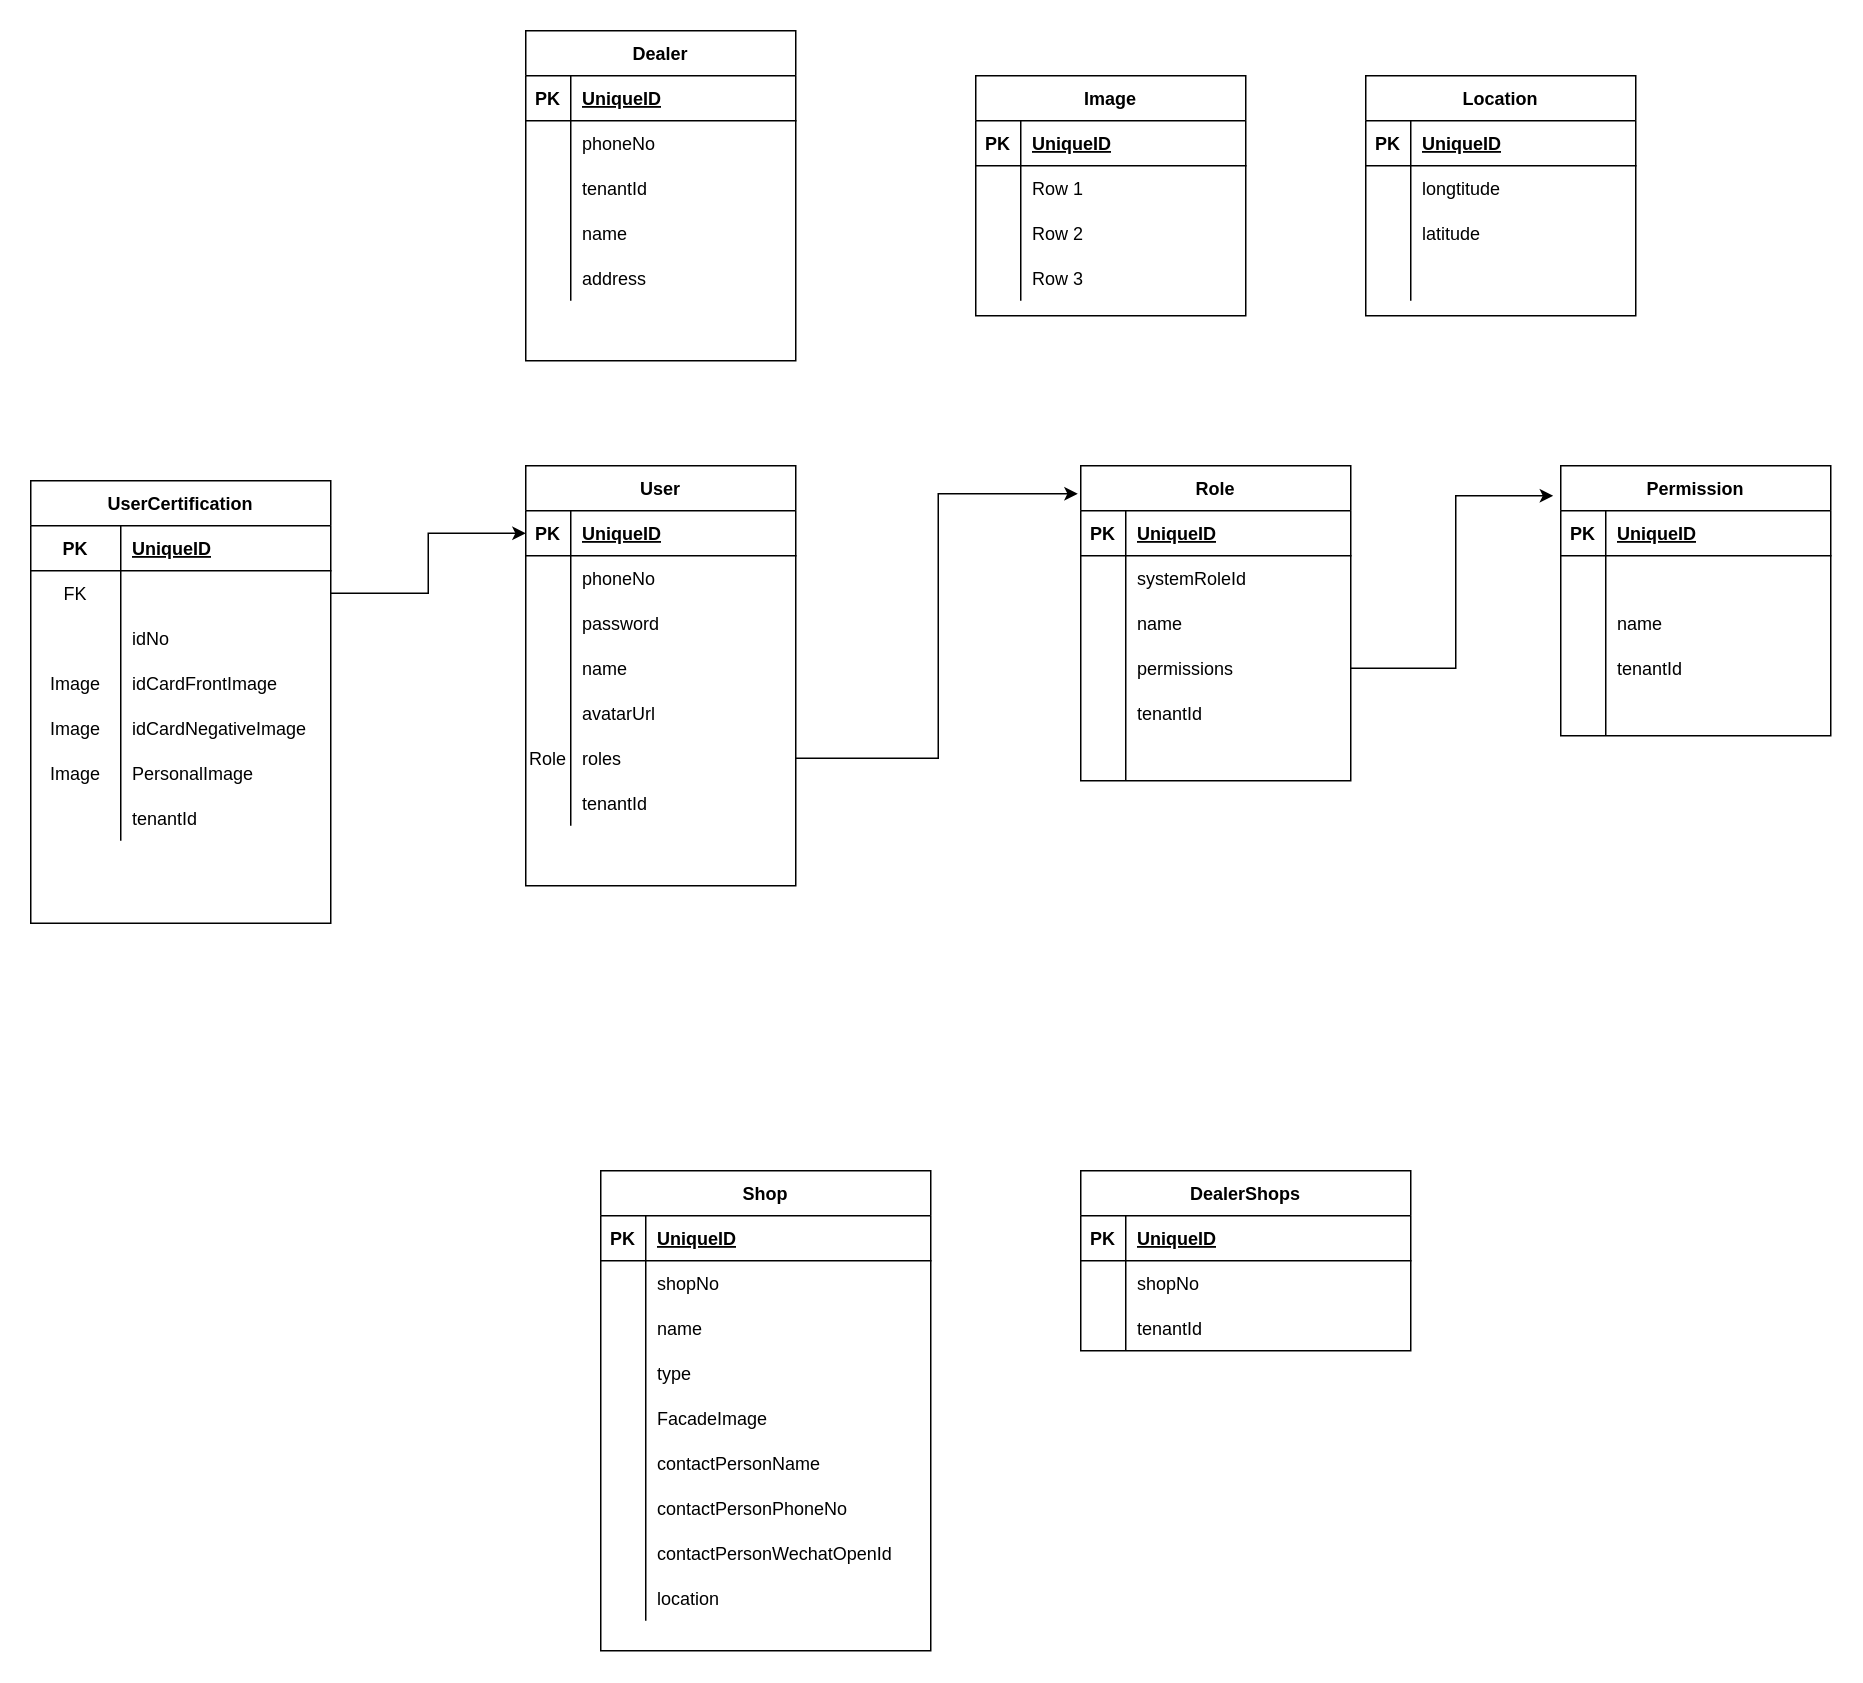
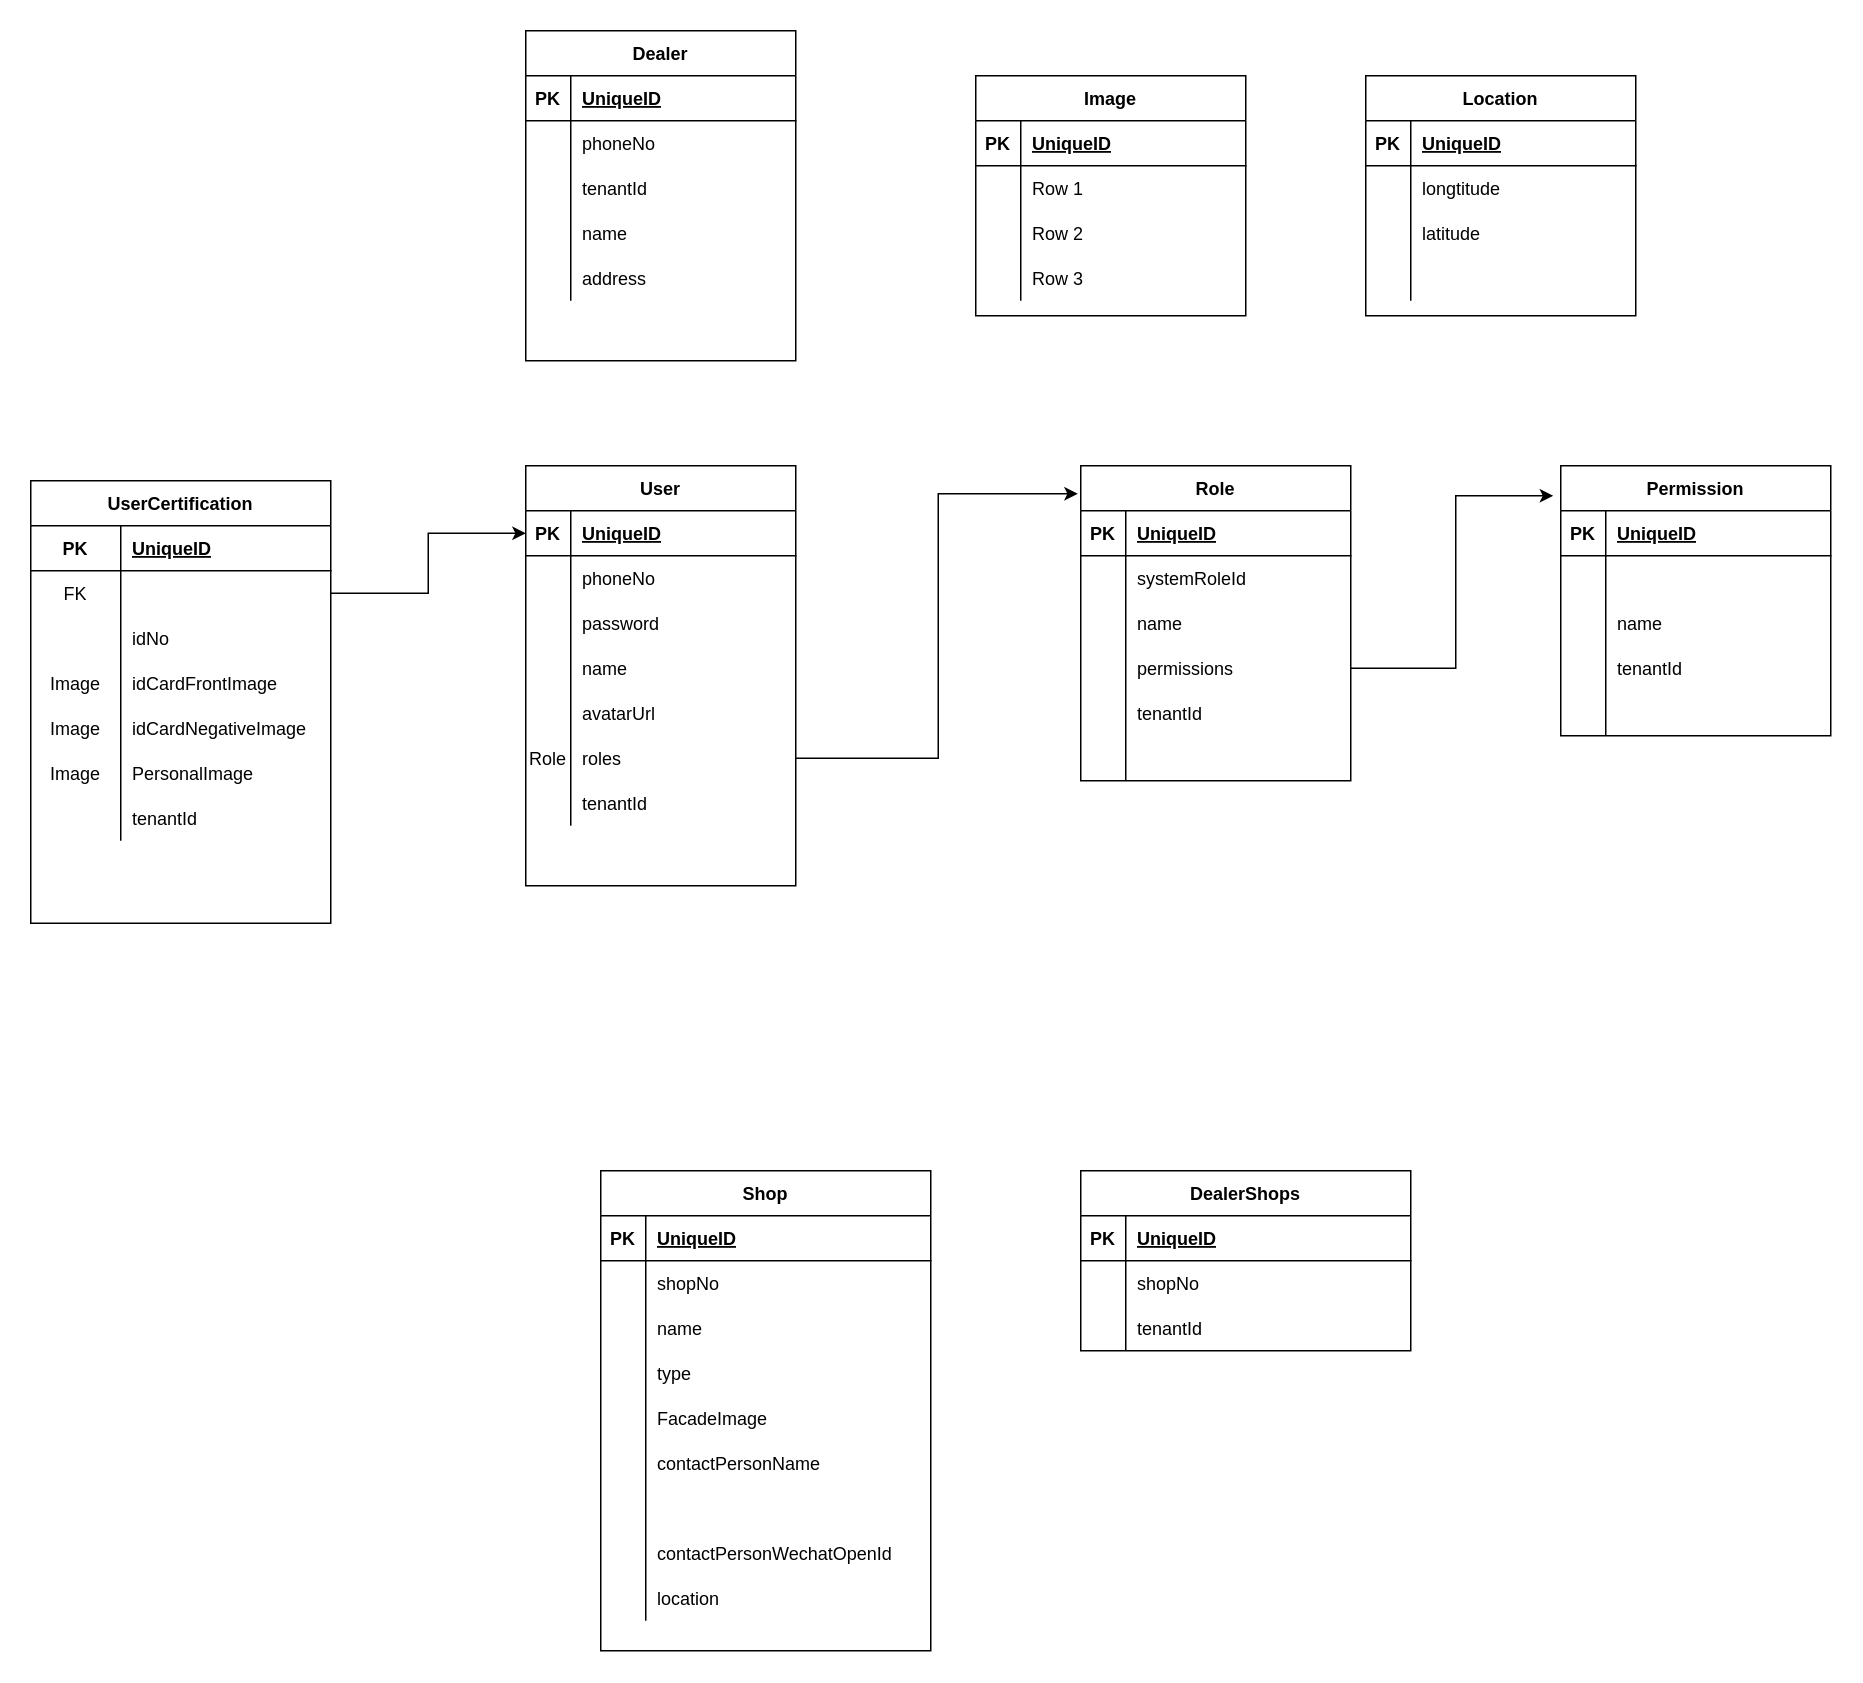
(788, 1508) -> none
